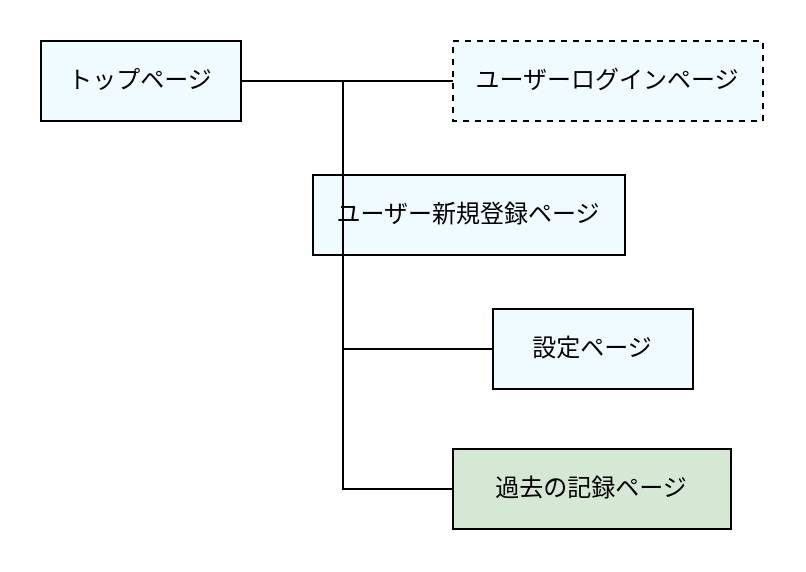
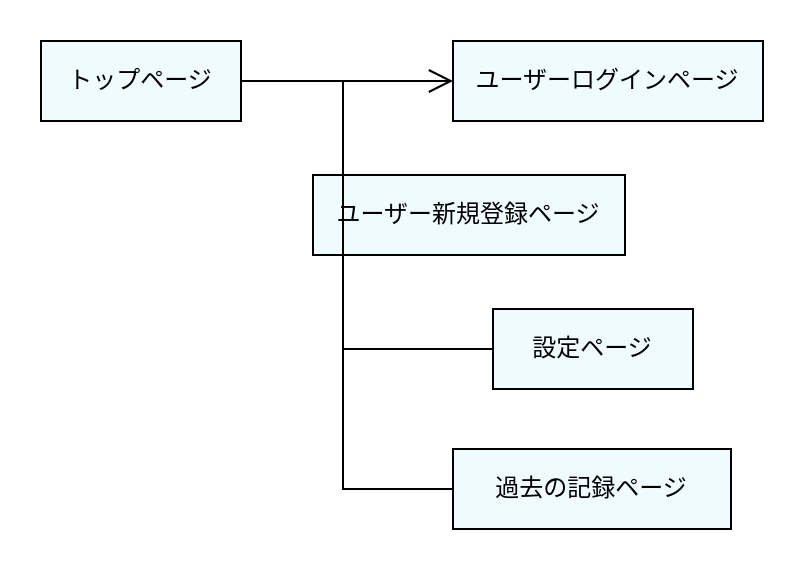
(447, 81) -> (445, 81)
(608, 81) -> (608, 81)
(592, 489) -> (592, 489)
